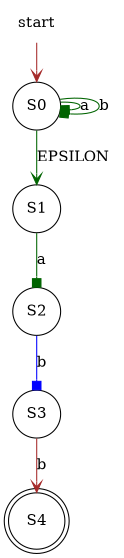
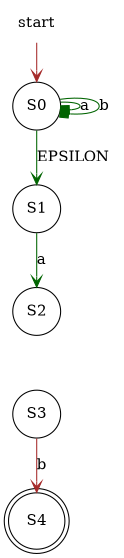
(37, 255) -> (37, 255)
(37, 357) -> none
